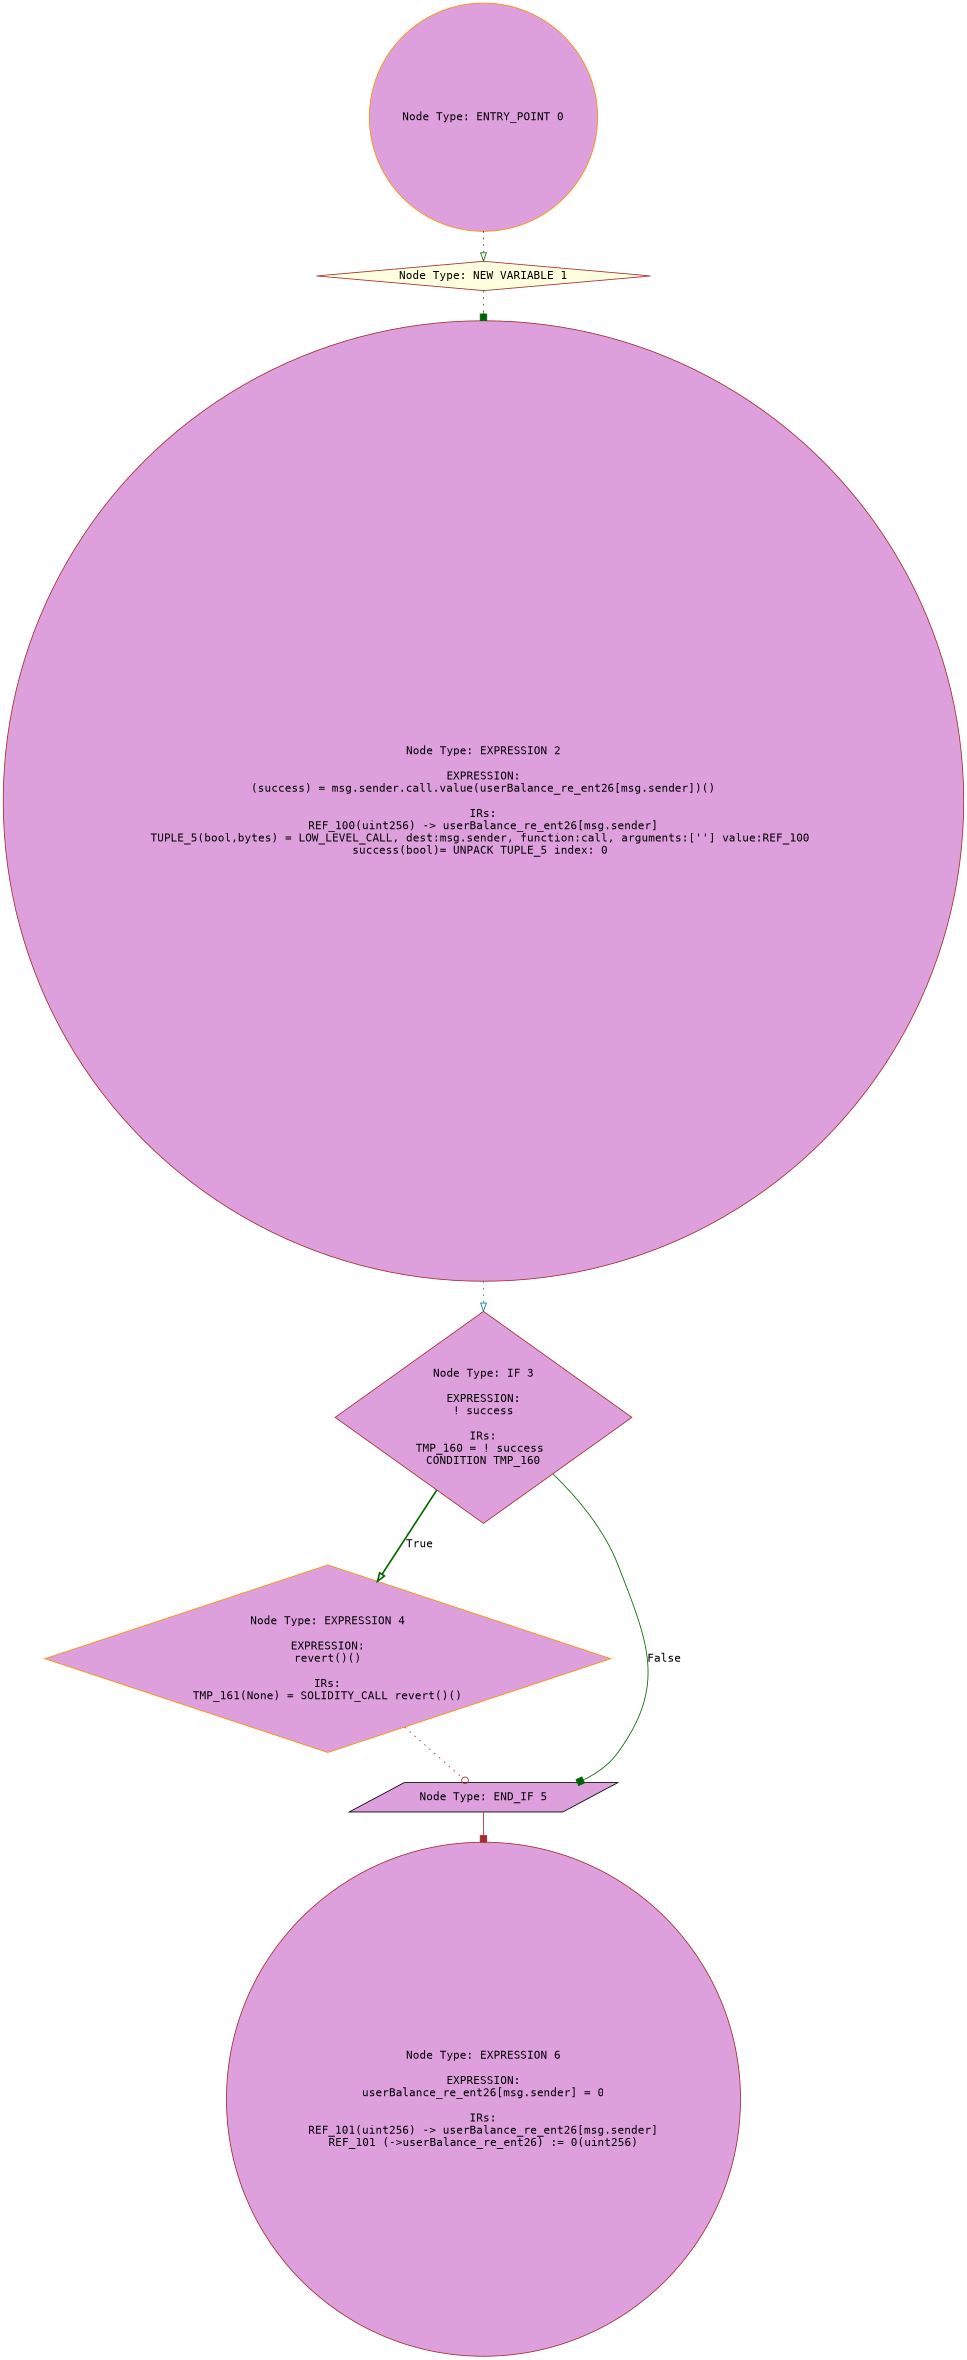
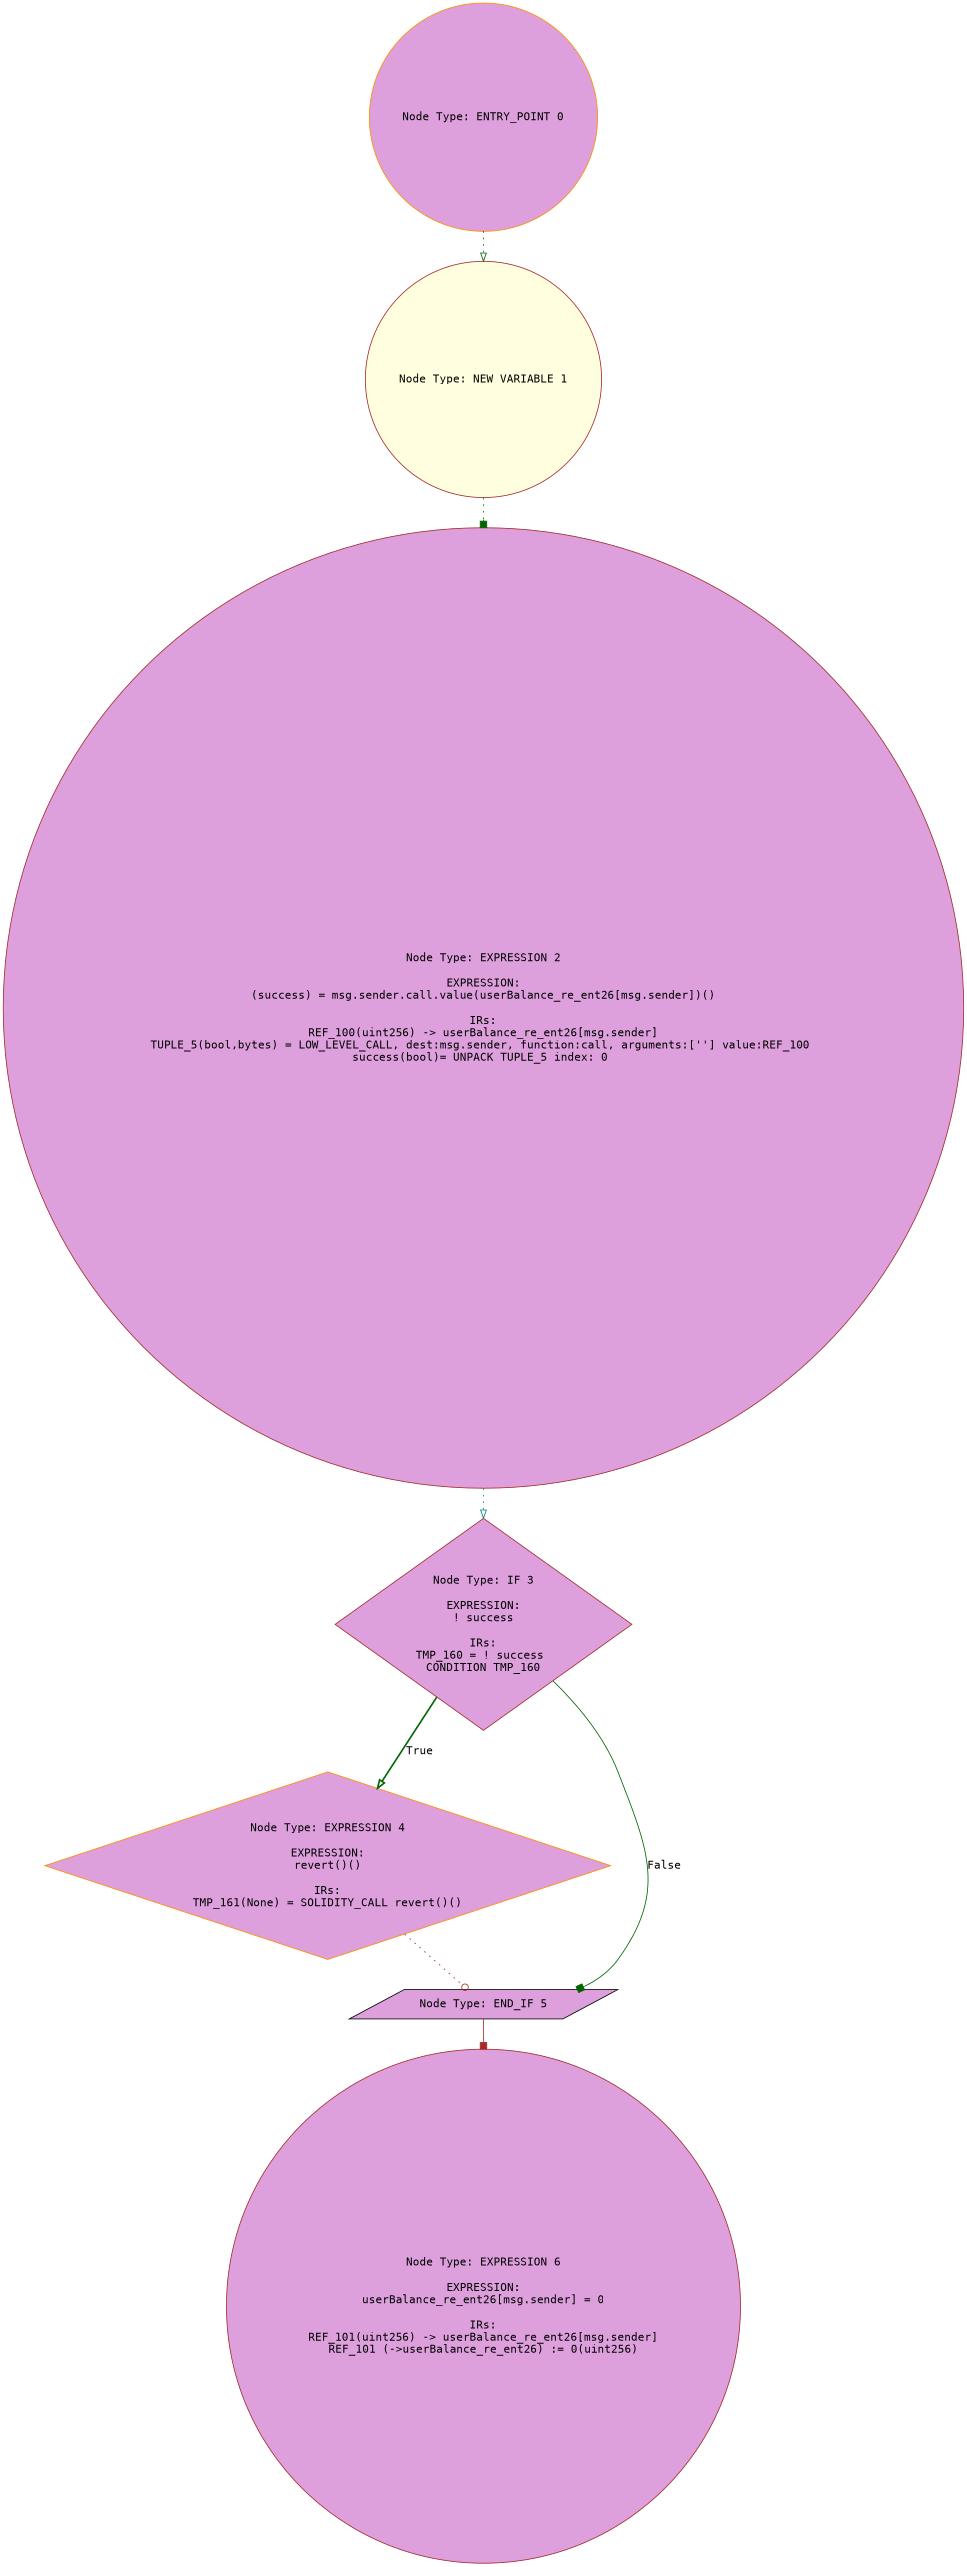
(483, 276) -> (483, 379)
